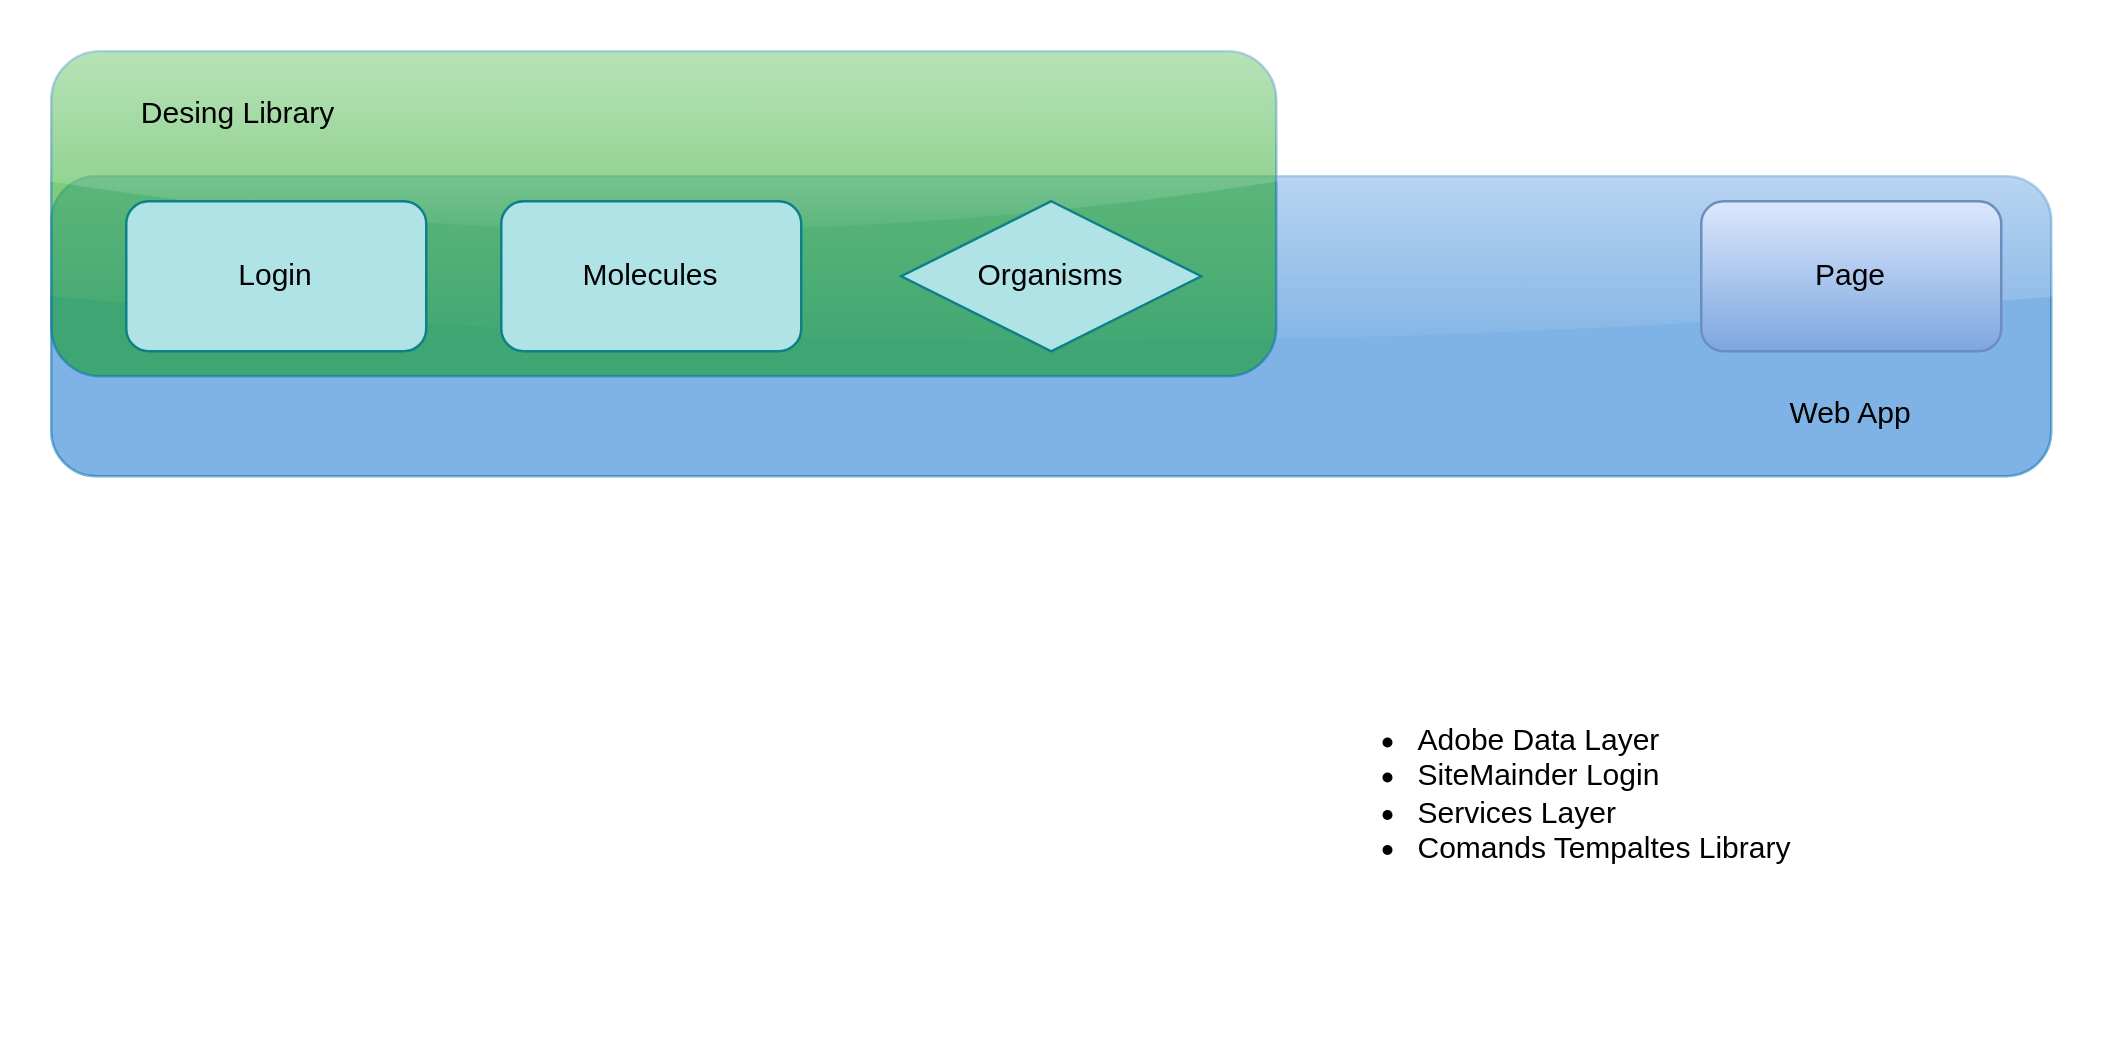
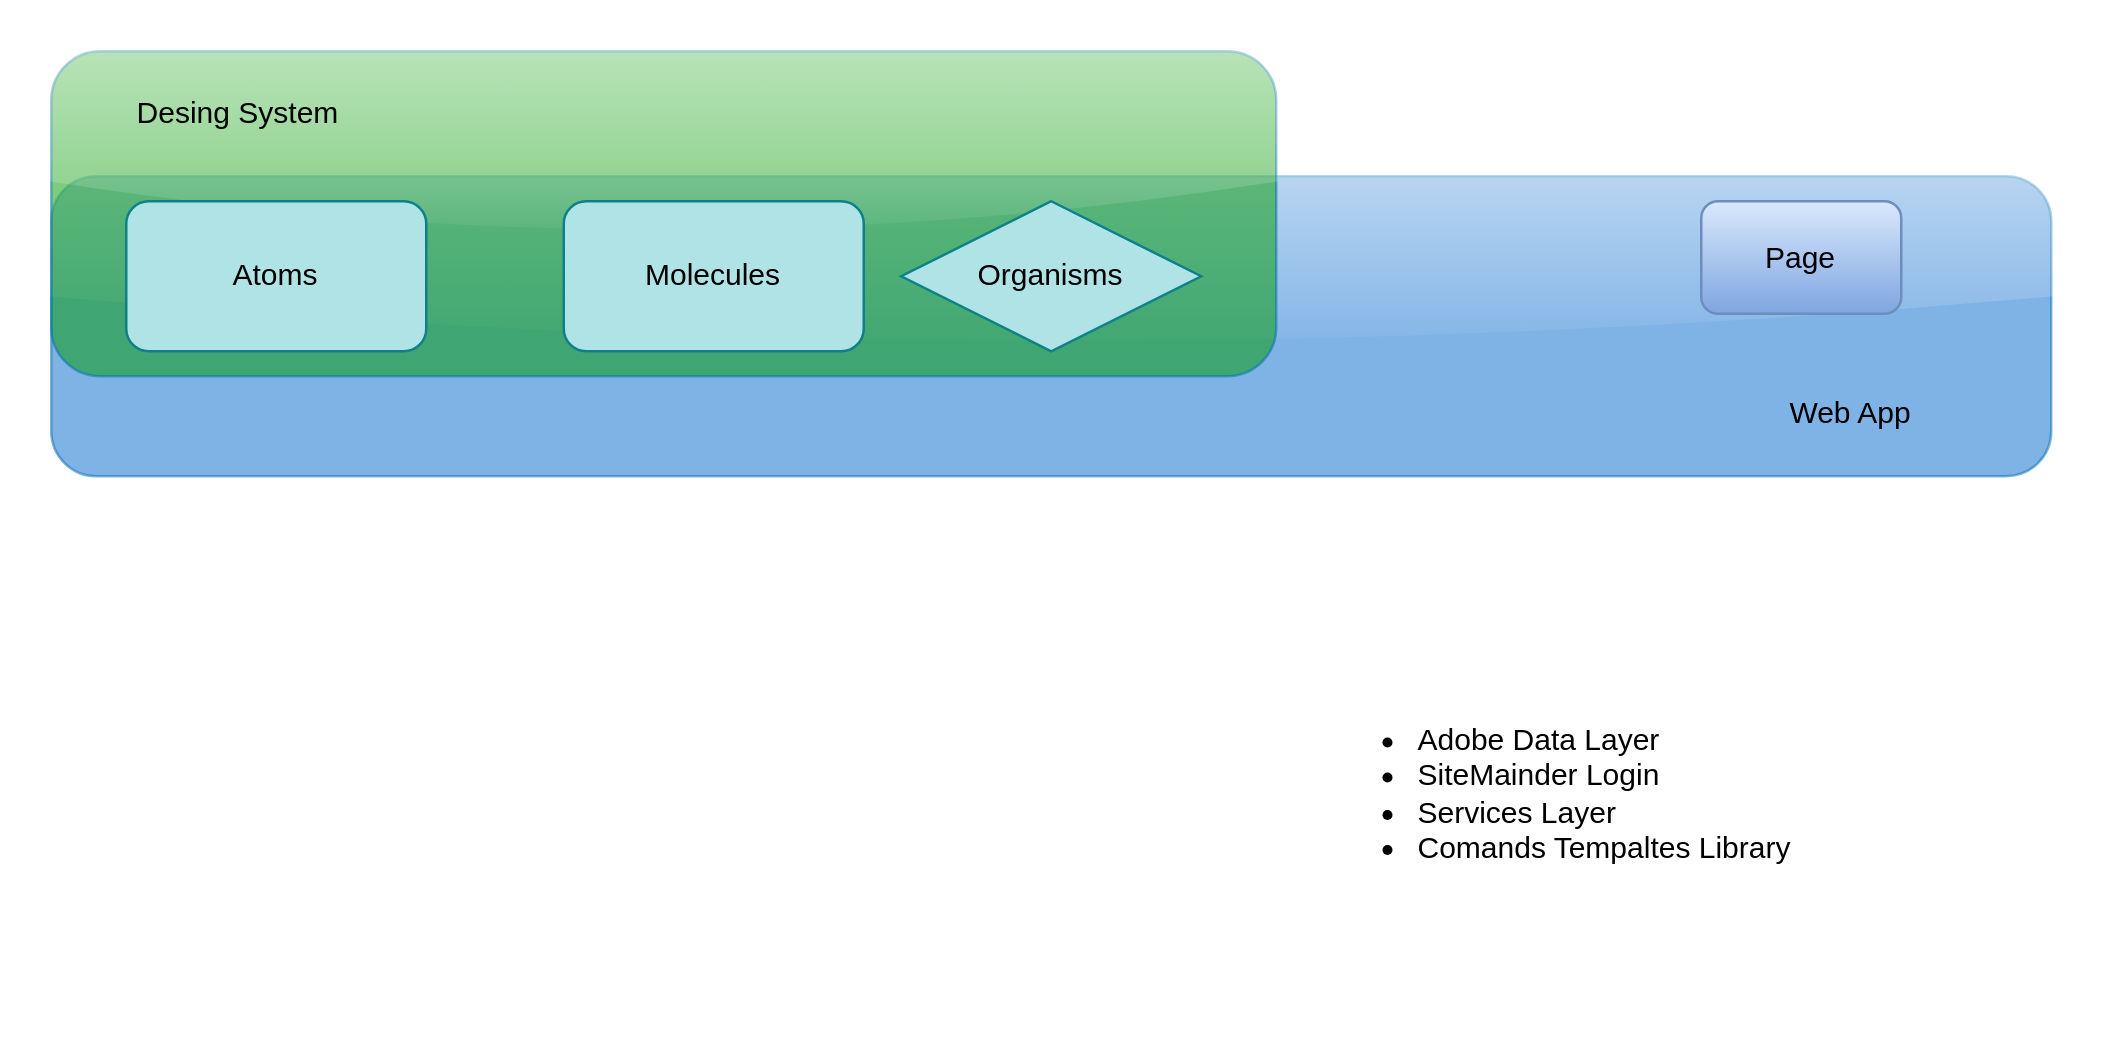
(239, 114) -> (239, 114)
(276, 276) -> (276, 276)
(651, 276) -> (714, 276)
(1851, 276) -> (1801, 258)
